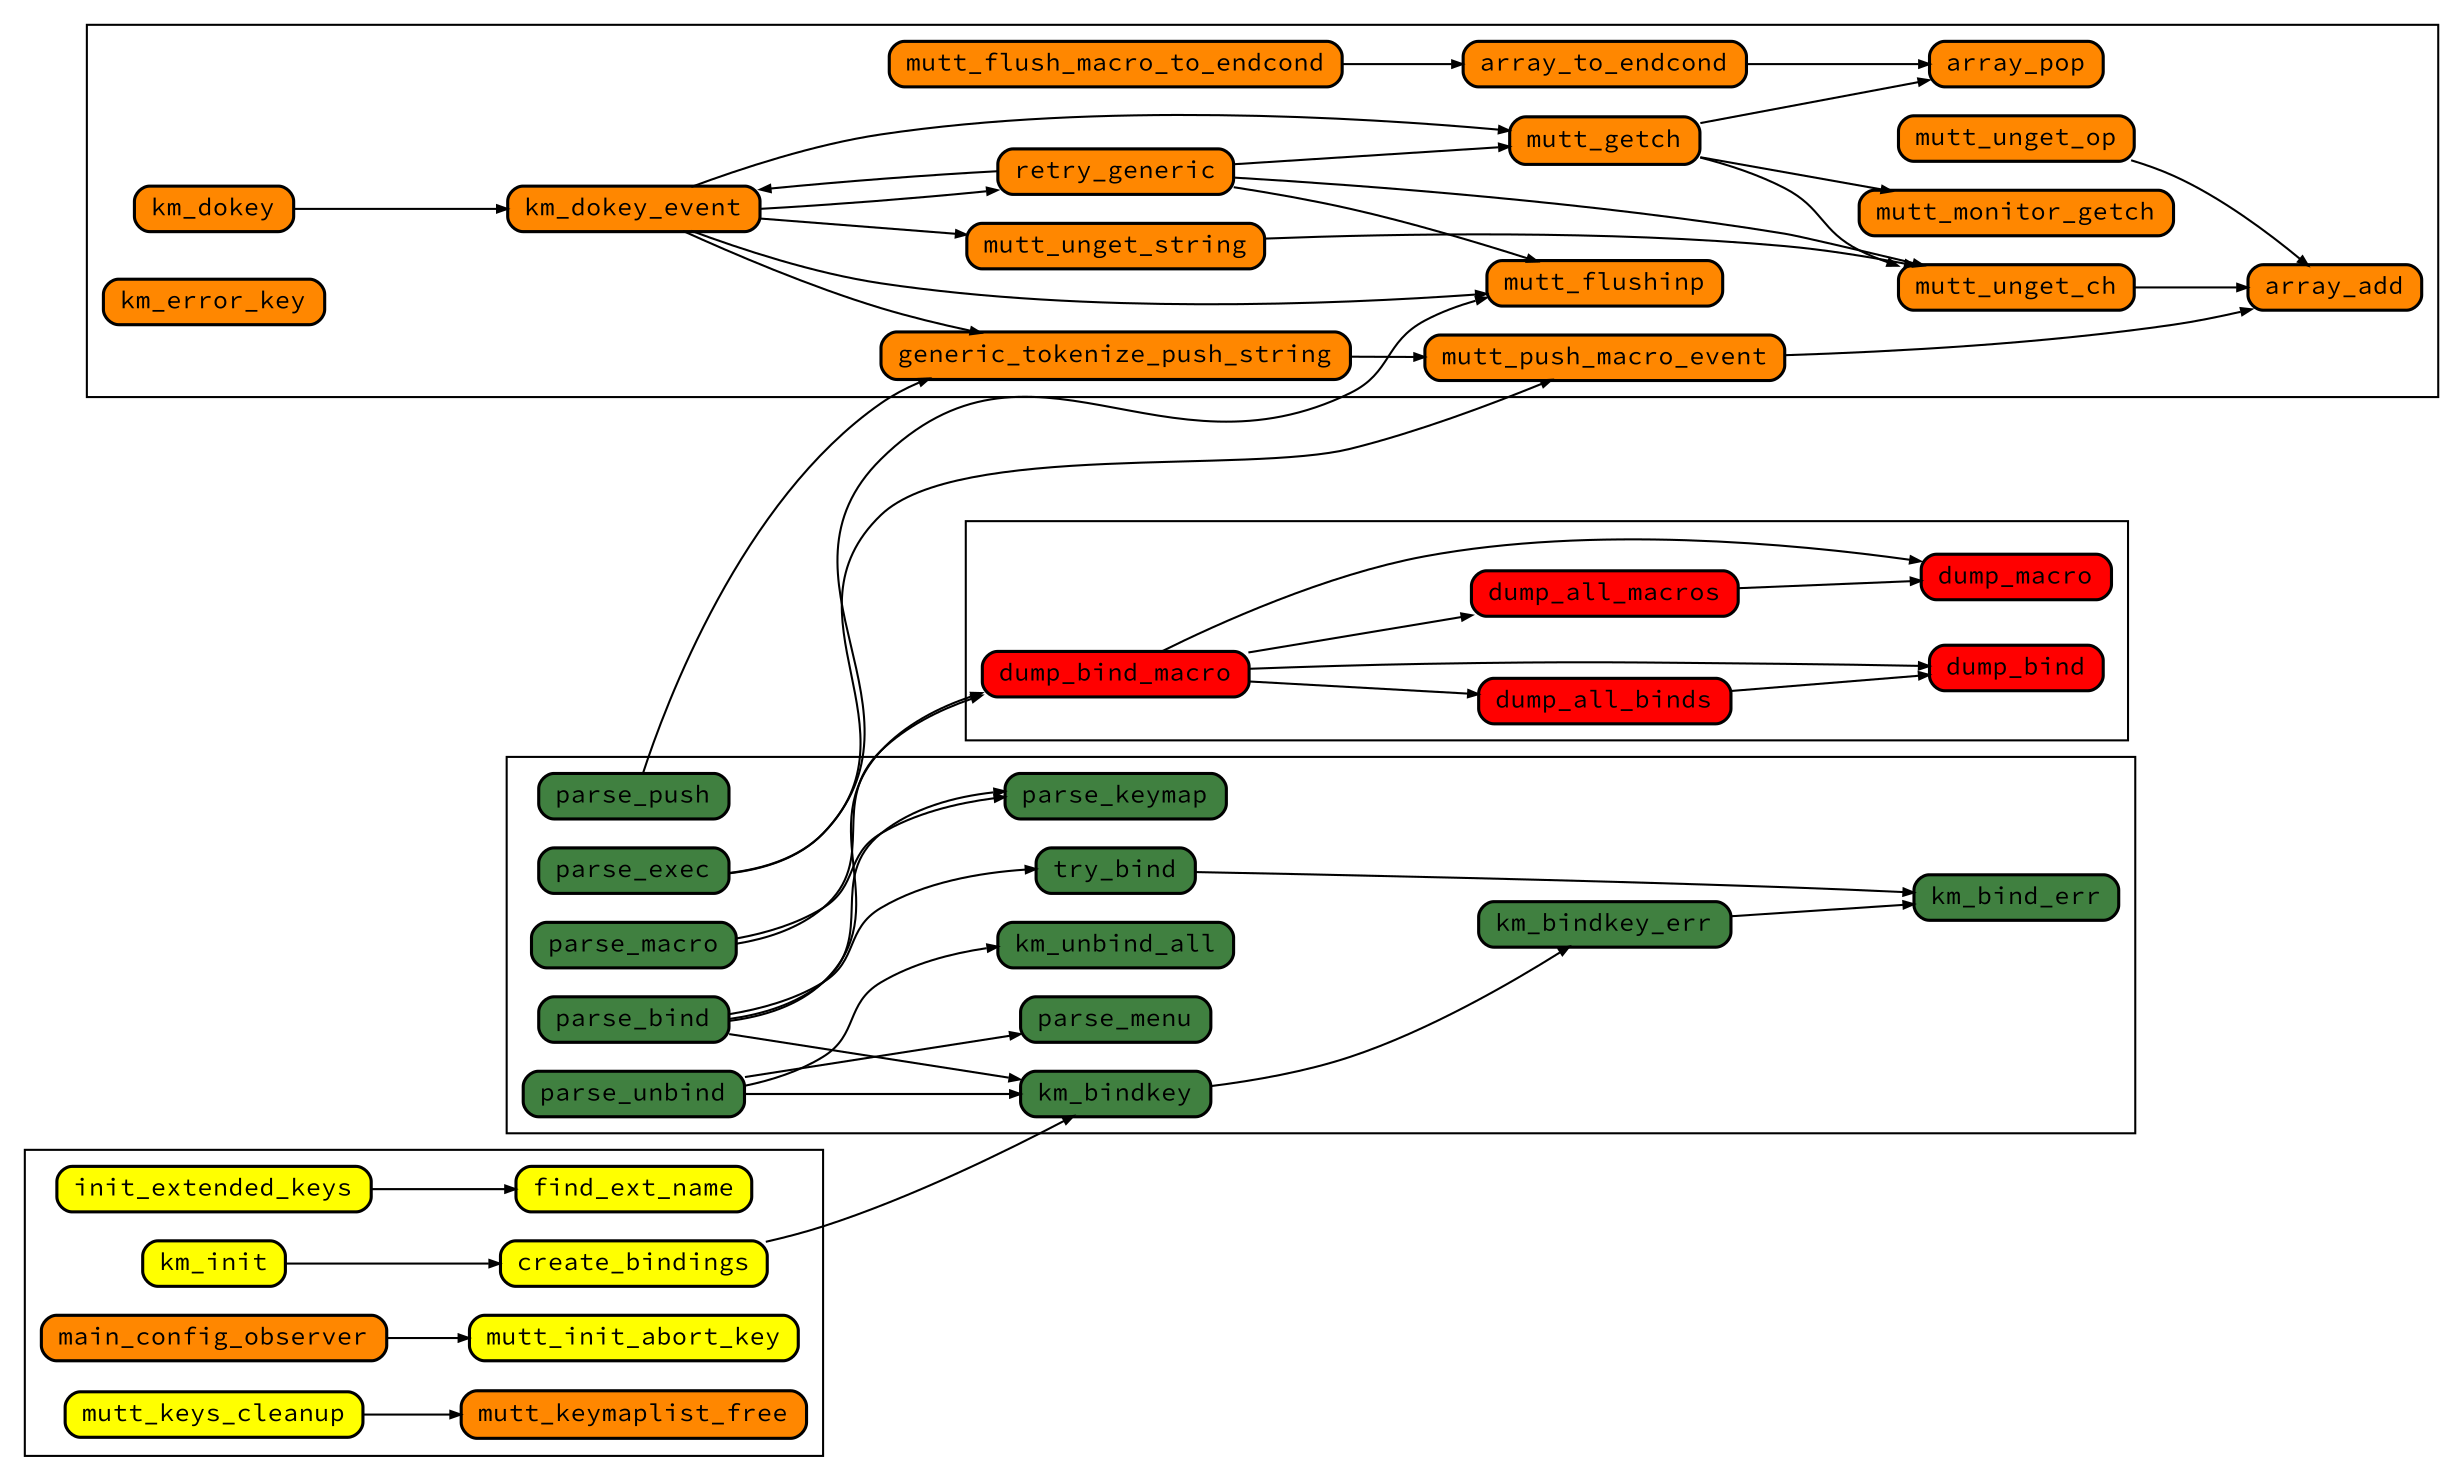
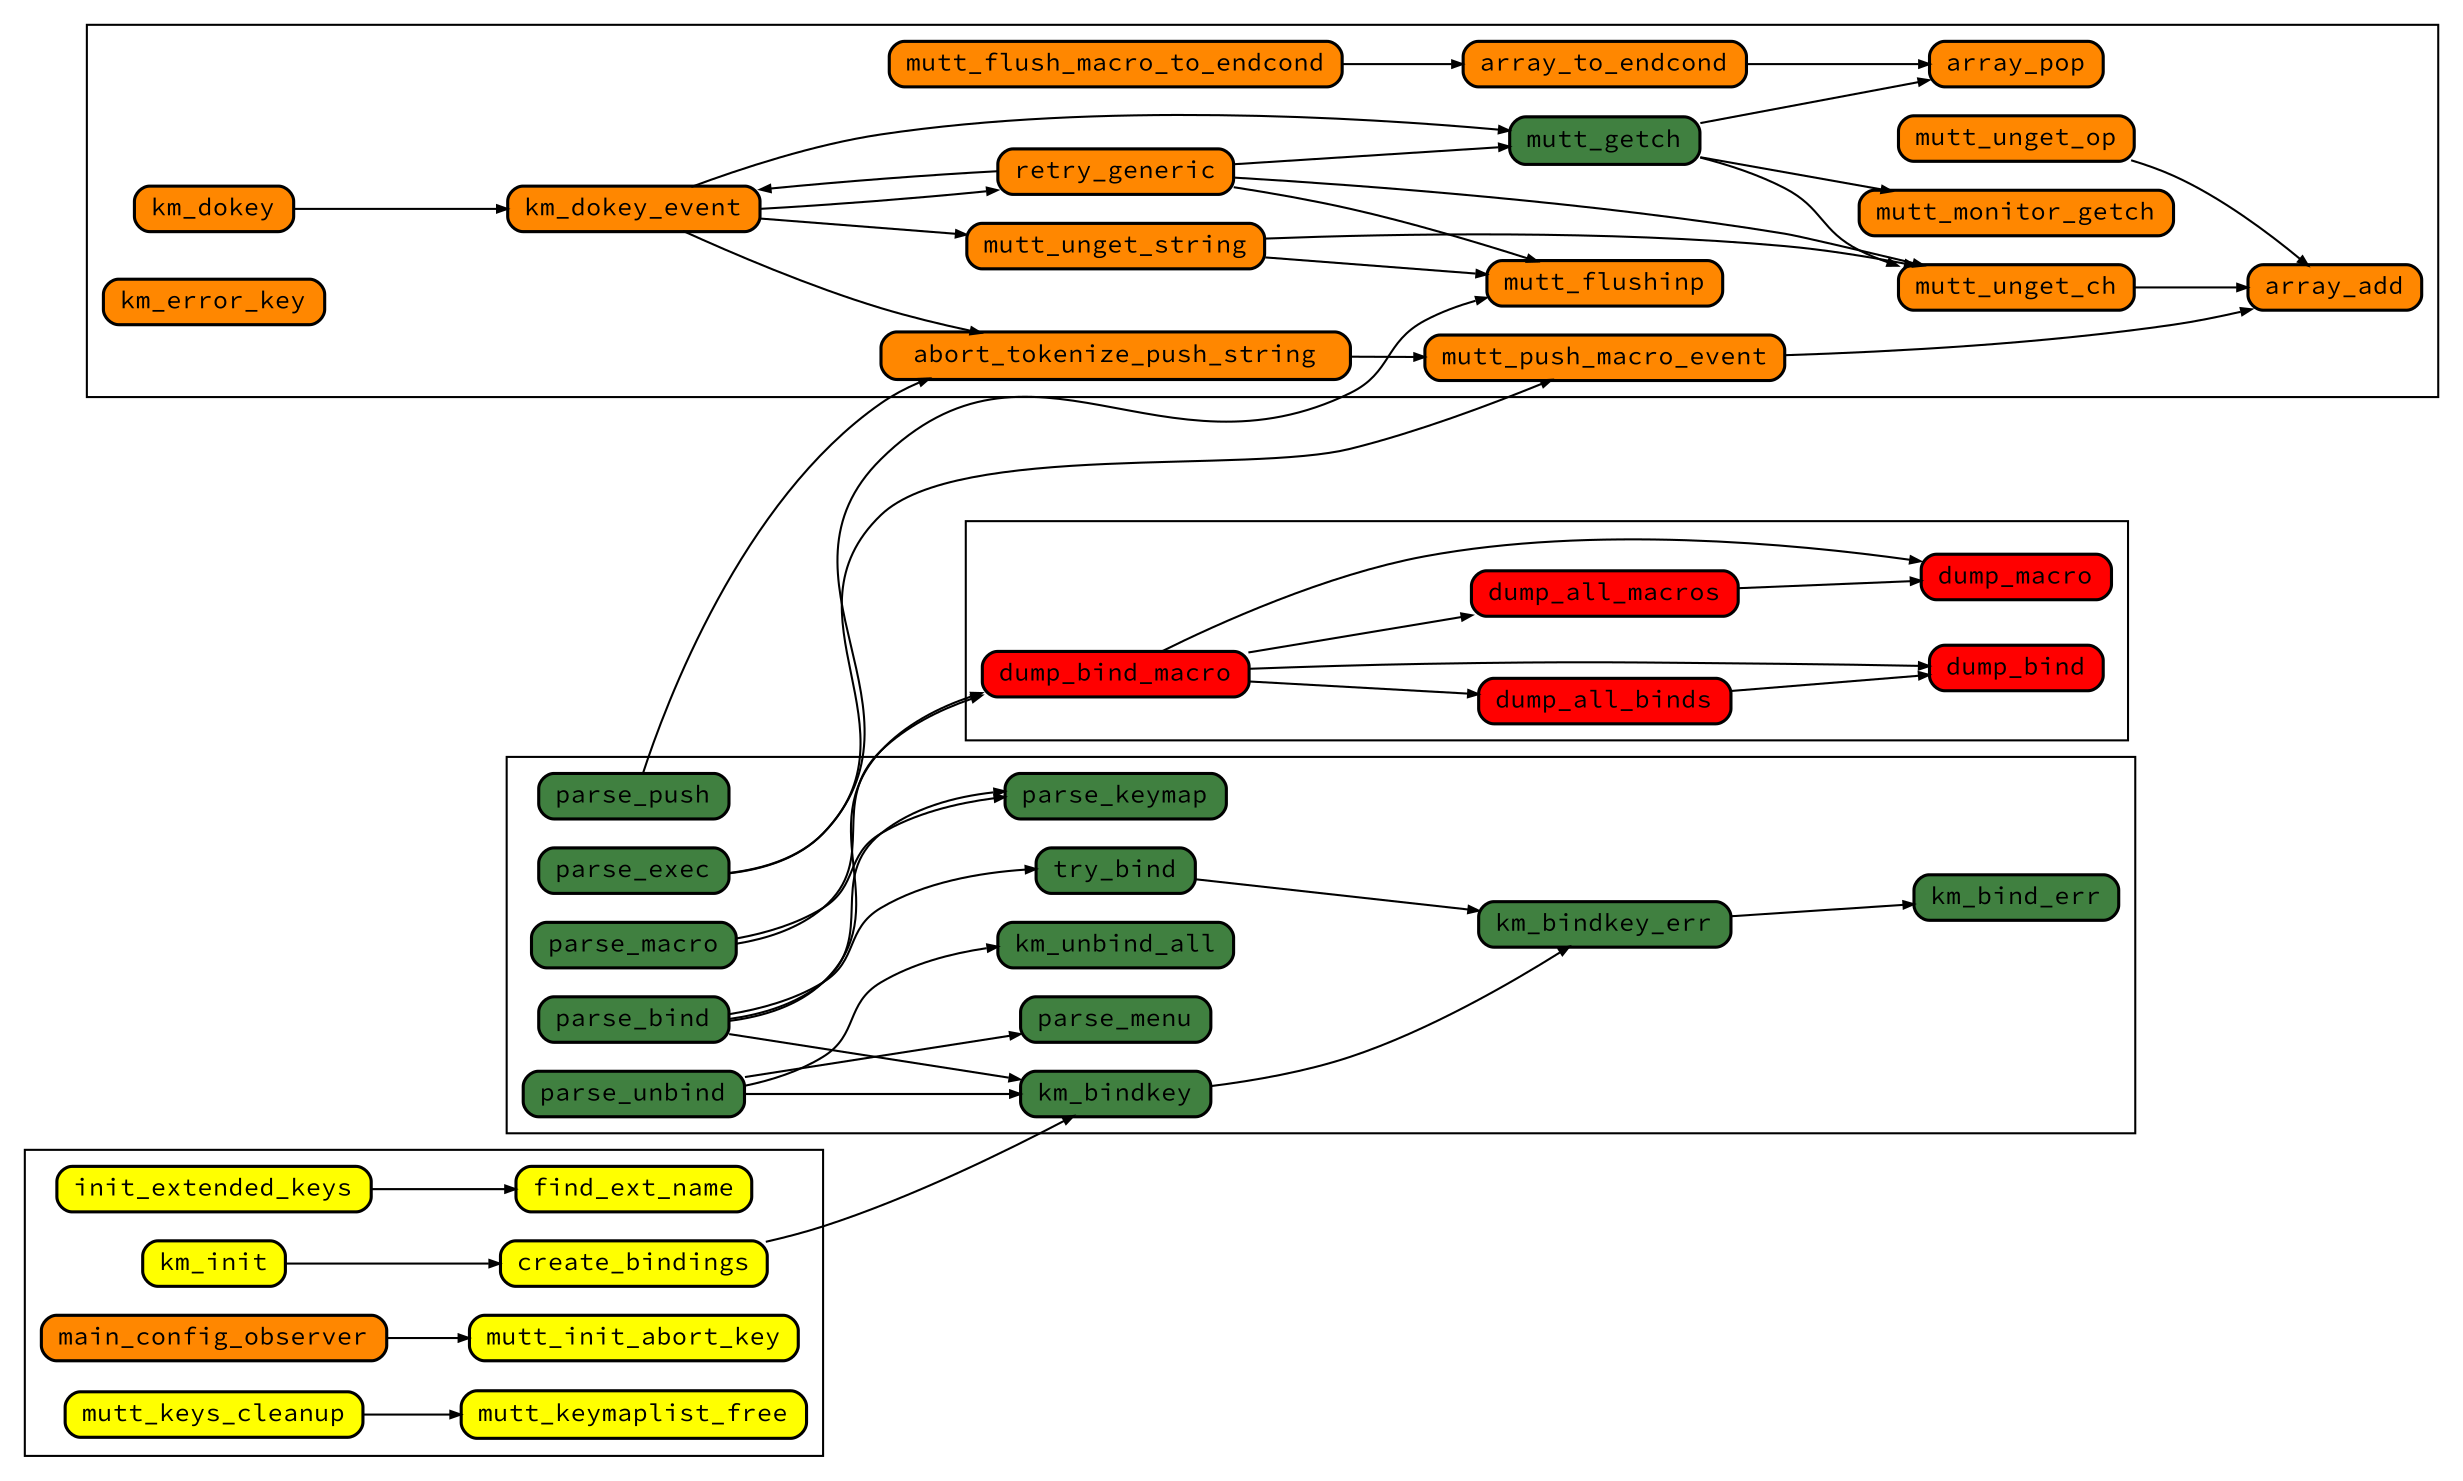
(1605, 141) -> (1605, 141)
(1079, 301) -> (1370, 265)
(1116, 356) -> (1116, 356)
(1550, 880) -> (1332, 894)
(634, 1415) -> (634, 1415)
